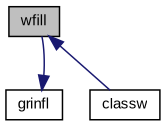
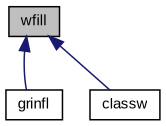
(44, 56) -> (24, 71)
